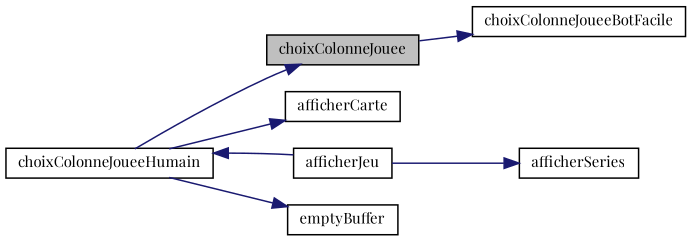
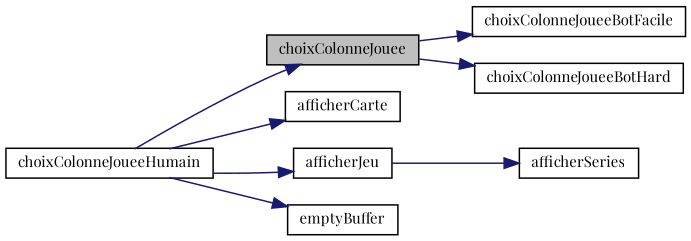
none -> (579, 78)
(261, 154) -> (246, 173)
